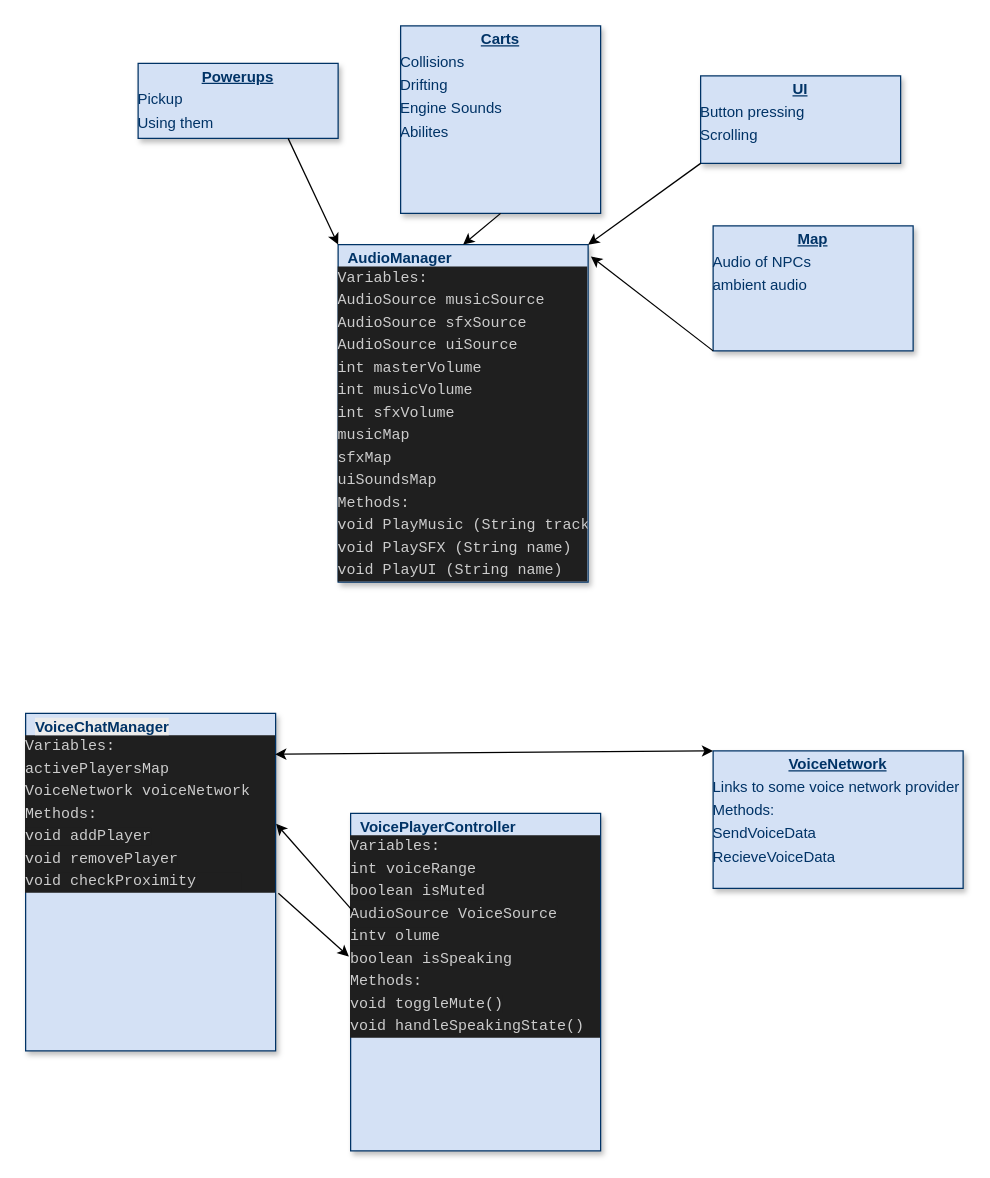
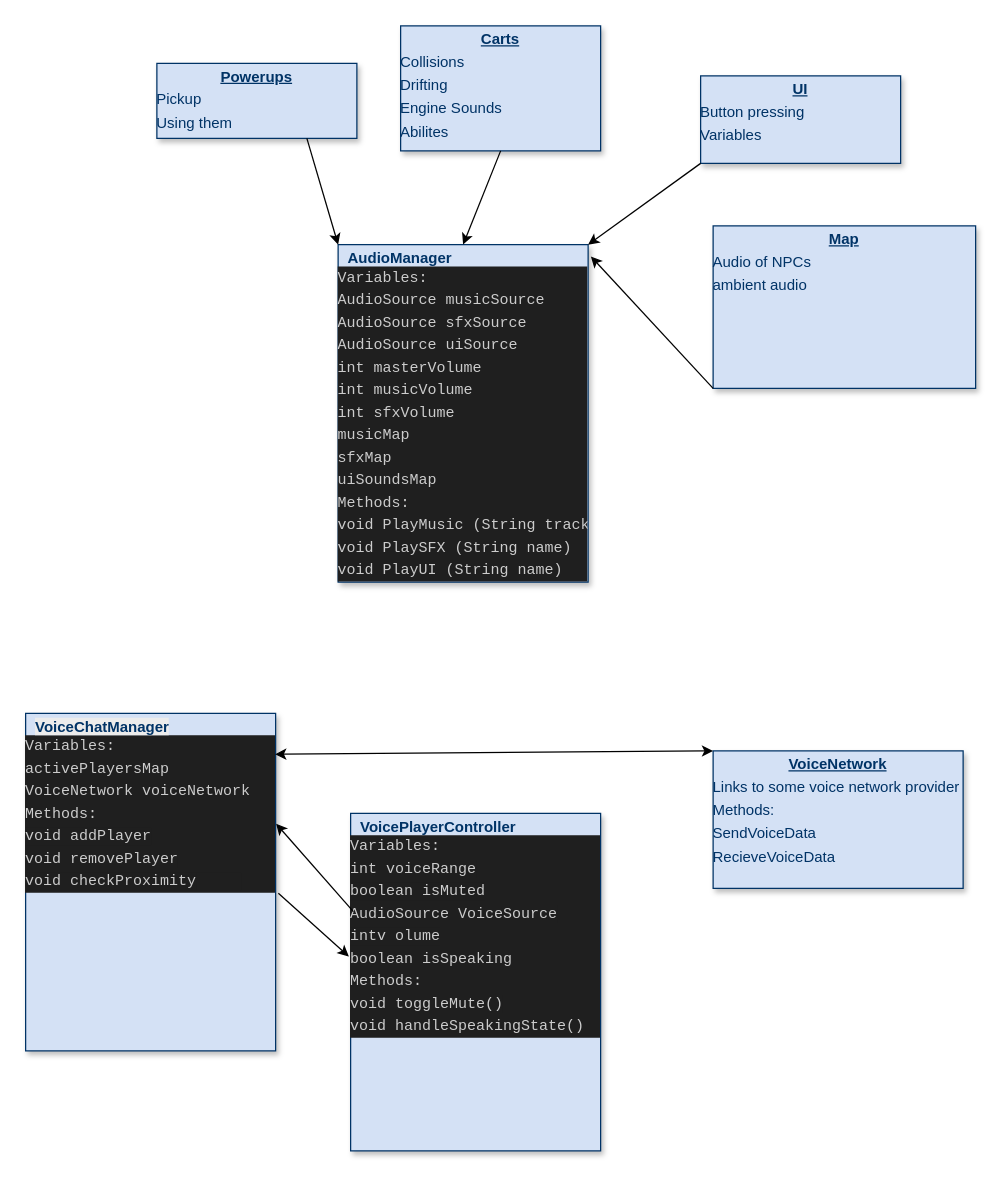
(238, 101) -> (257, 101)
(760, 103) -> (760, 103)
(501, 119) -> (501, 88)
(813, 288) -> (844, 307)
